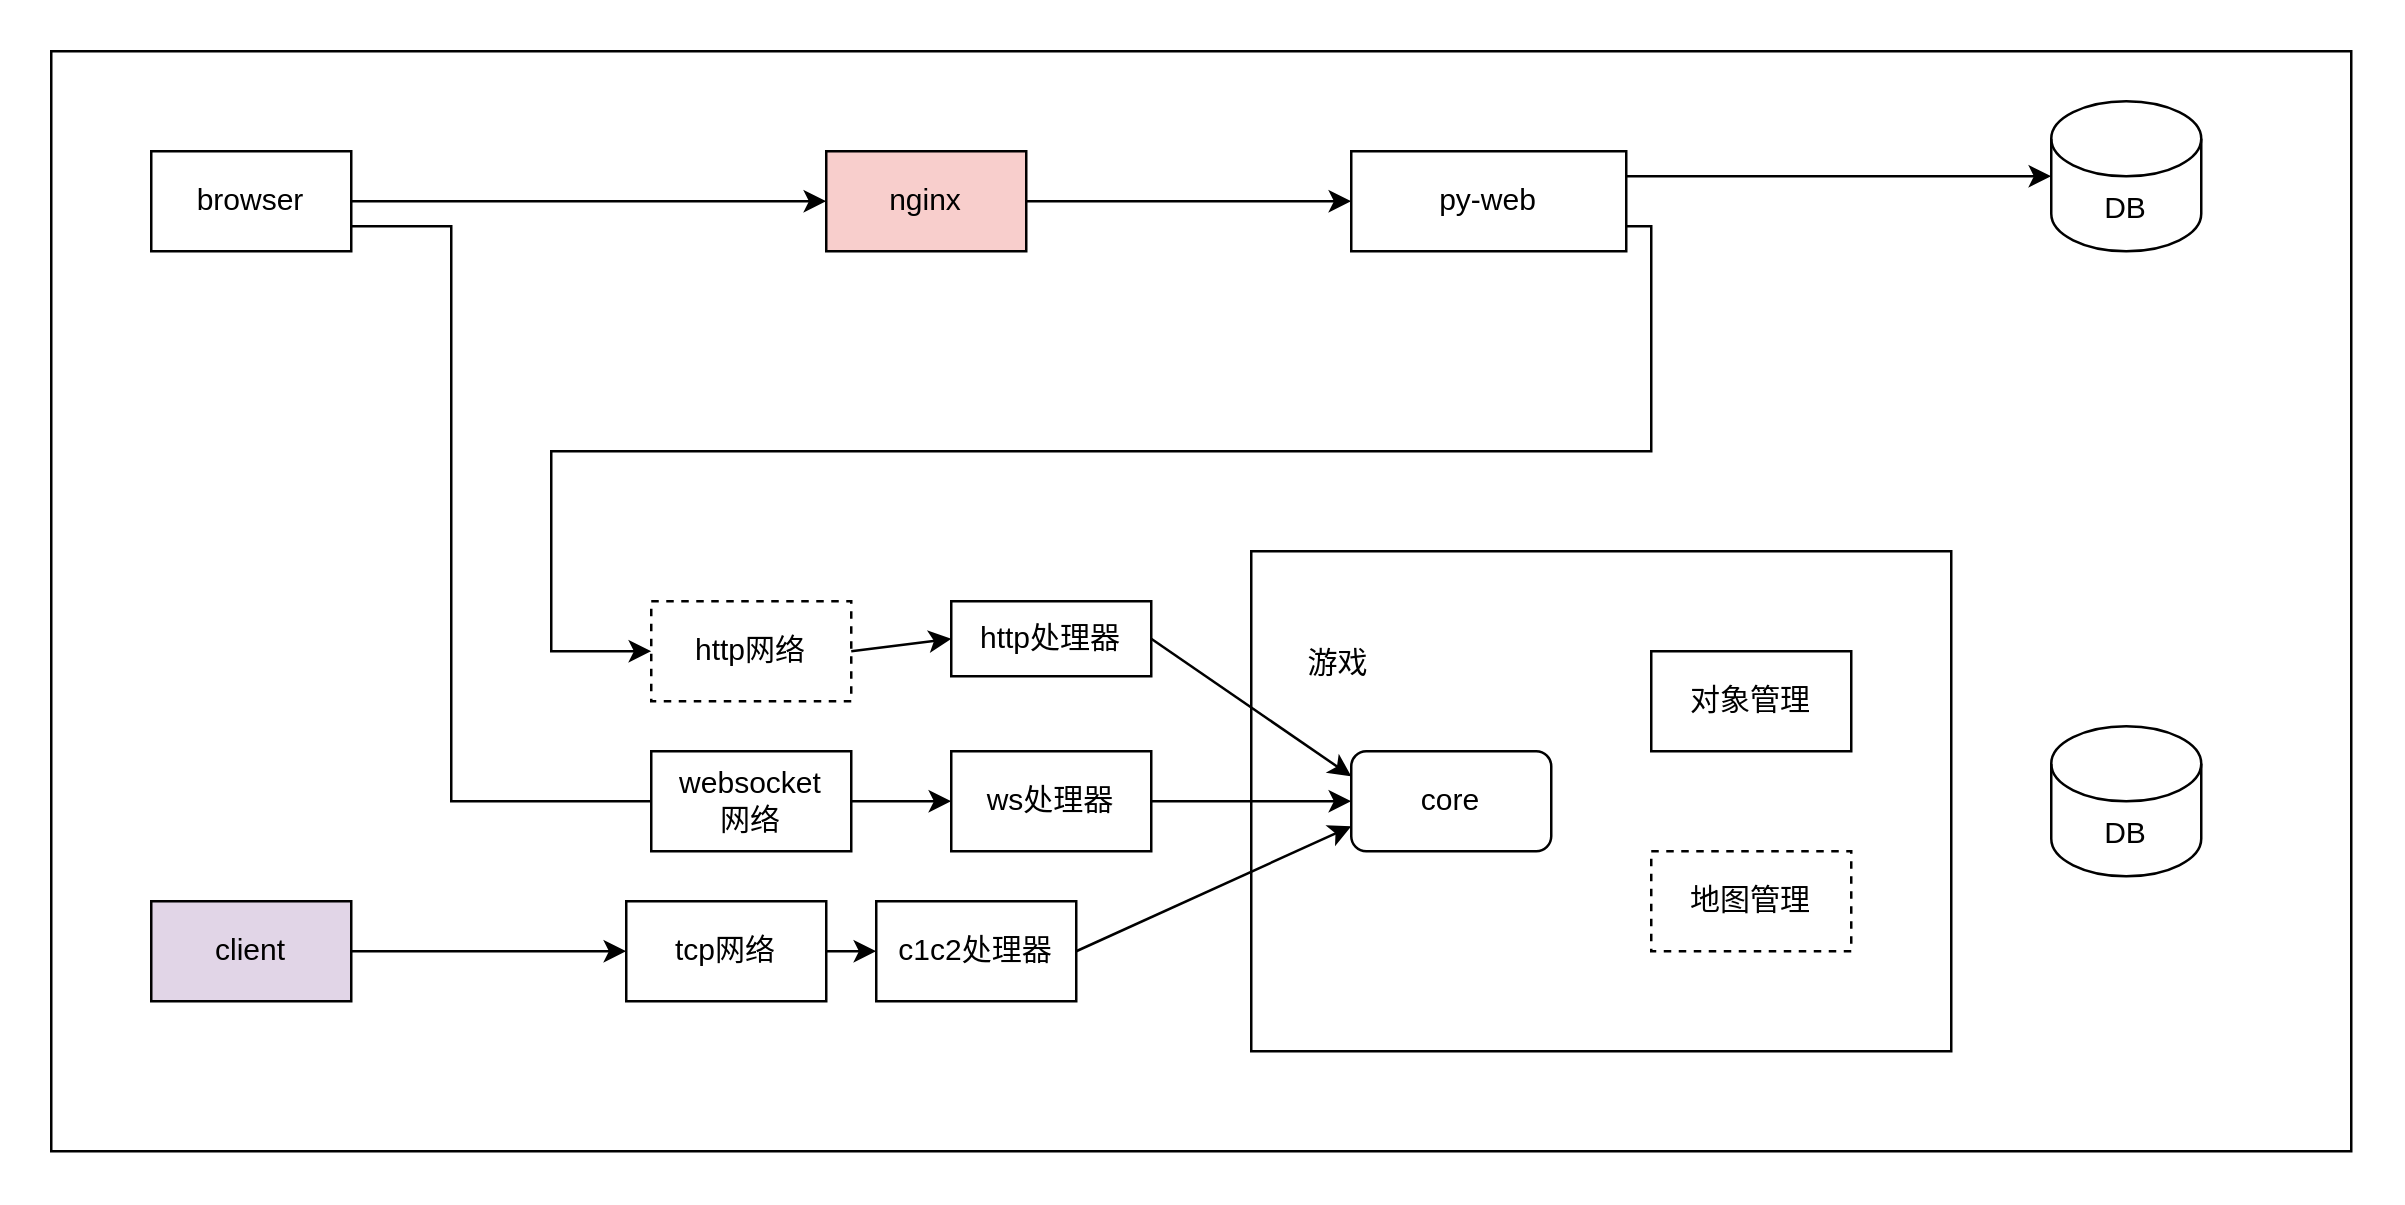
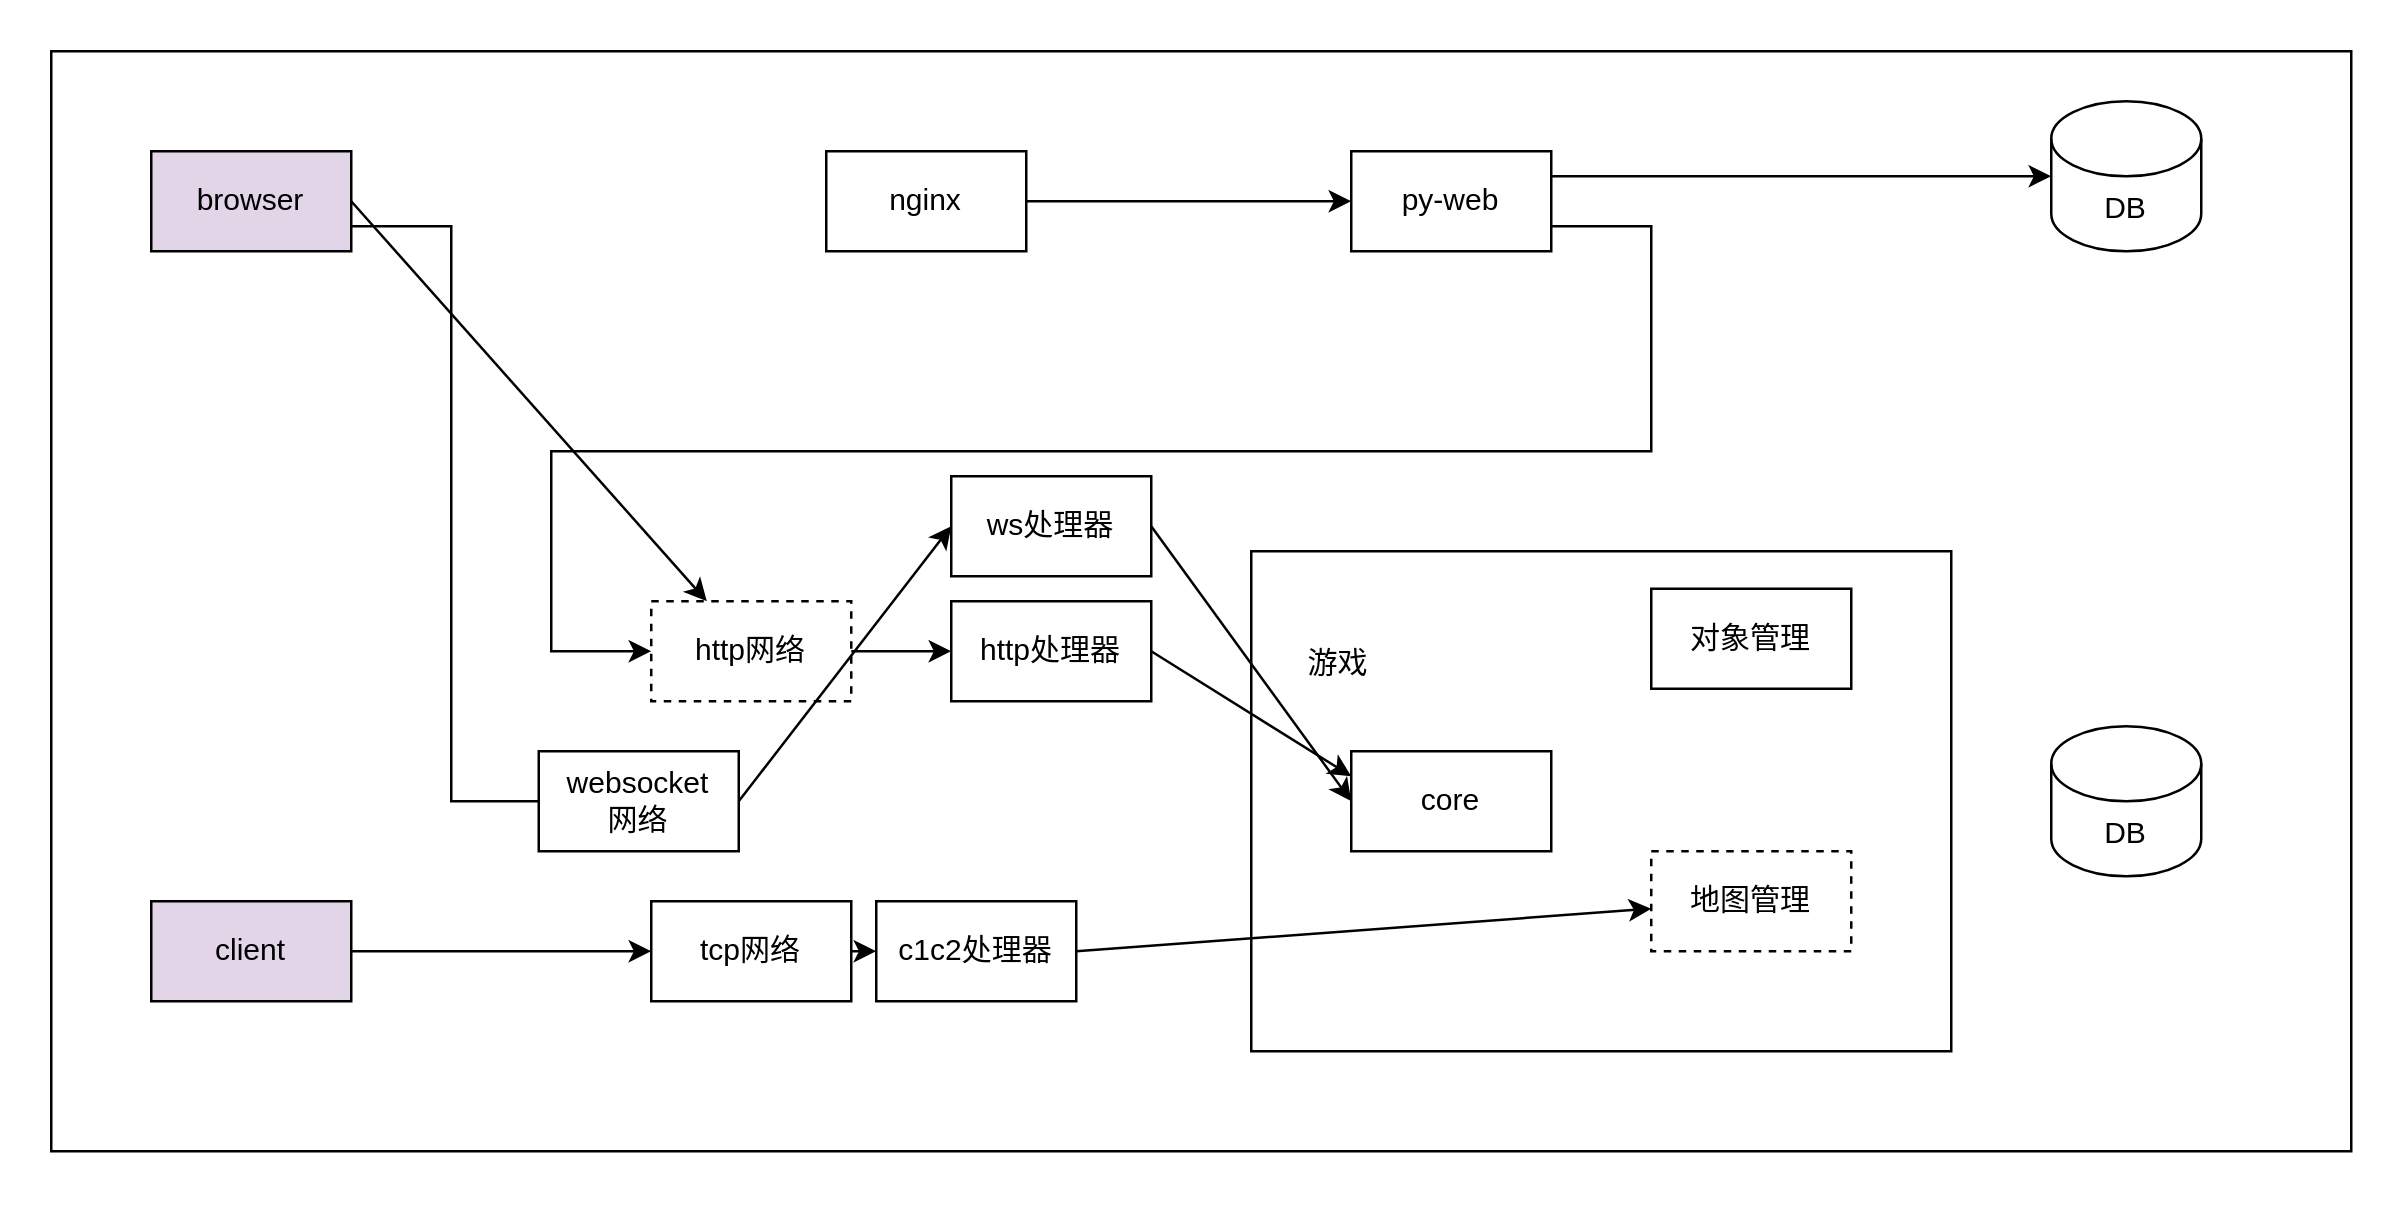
(251, 201) -> (251, 201)
(580, 201) -> (636, 522)
(926, 201) -> (926, 201)
(1489, 201) -> (1451, 201)
(1051, 639) -> (1051, 651)
(1751, 701) -> (1751, 639)
(751, 801) -> (639, 801)
(1051, 801) -> (1051, 526)
(1451, 801) -> (1451, 801)
(1207, 892) -> (1356, 931)
(726, 951) -> (751, 951)
